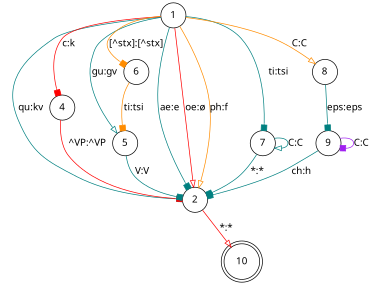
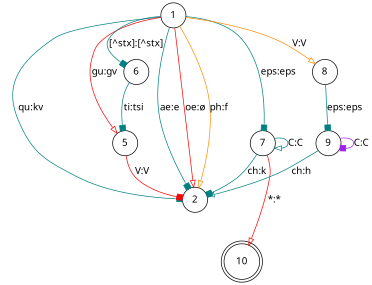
(107, 43) -> (107, 43)
(299, 44) -> (299, 44)
(93, 53) -> (93, 53)
(279, 72) -> (279, 72)
(122, 103) -> (122, 103)
(62, 108) -> none
(257, 172) -> (257, 172)
(268, 177) -> (263, 179)
(144, 184) -> (144, 184)
(215, 226) -> (265, 198)
